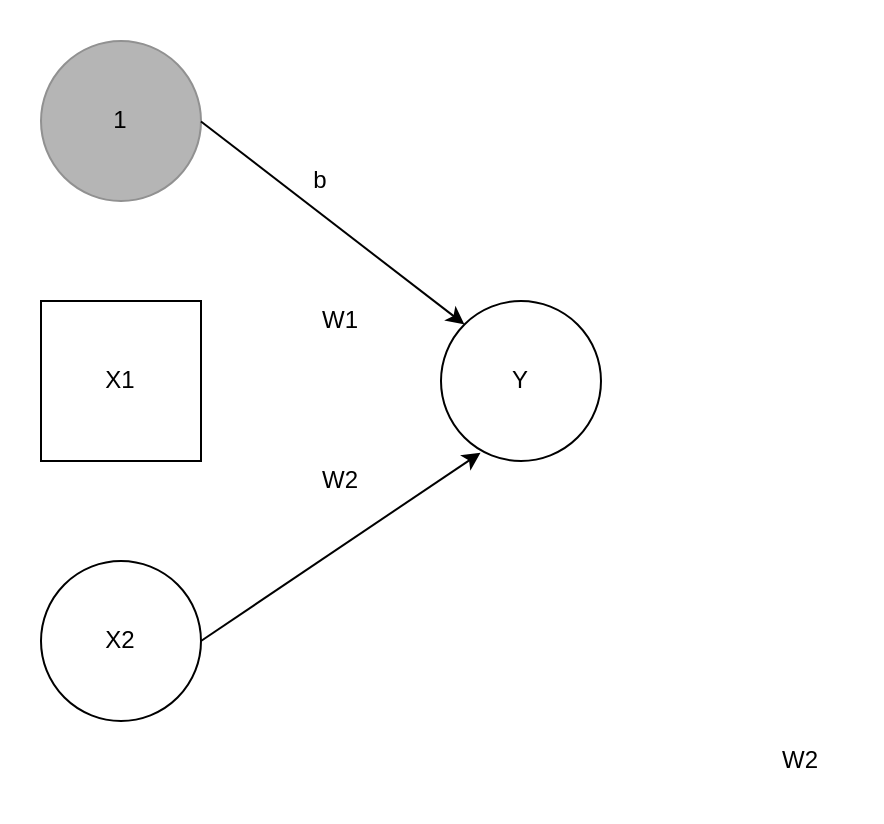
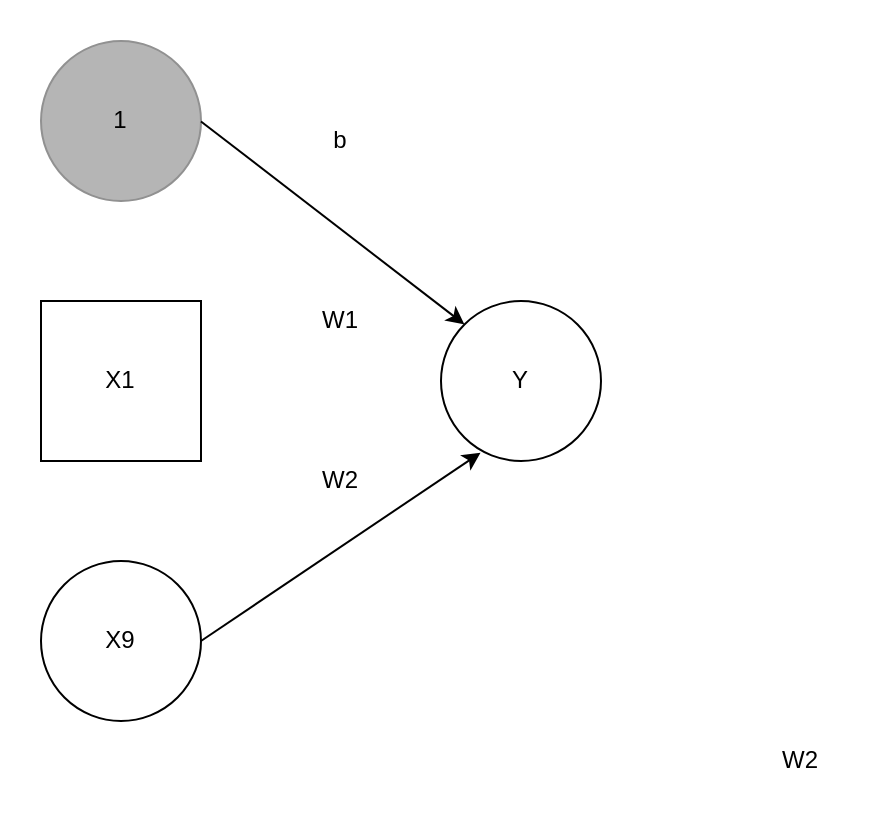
(321, 181) -> (341, 141)
(121, 641) -> (121, 641)
